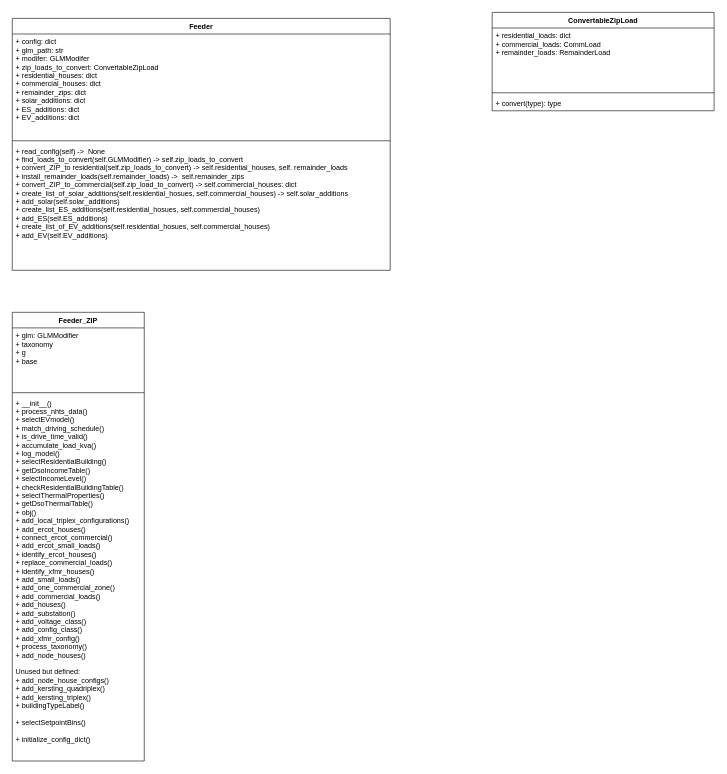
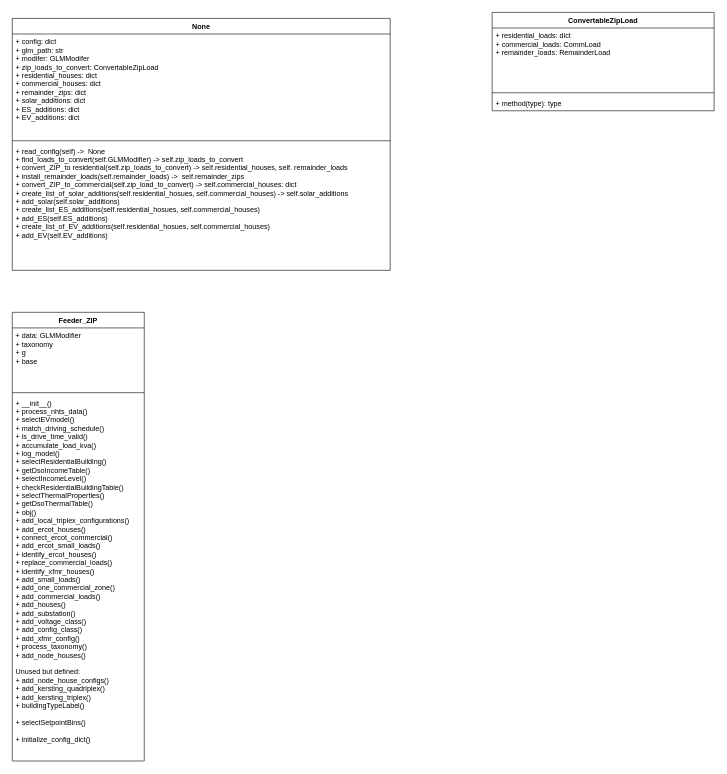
(201, 26) -> (201, 26)
(535, 103) -> (533, 103)
(46, 336) -> (49, 336)
